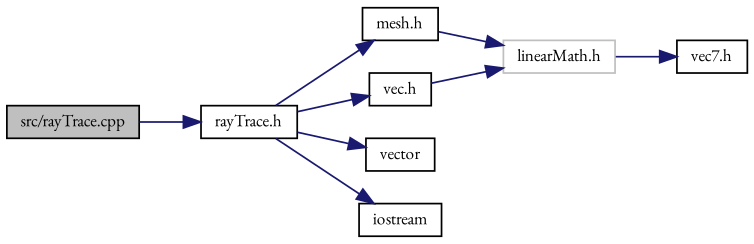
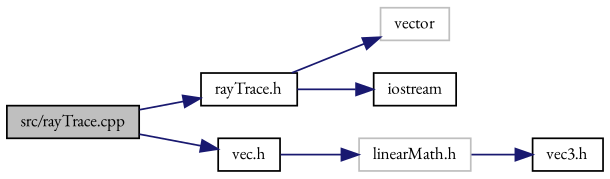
(400, 24) -> none
(712, 57) -> (568, 155)
(325, 106) -> (170, 140)
(400, 155) -> (415, 24)
